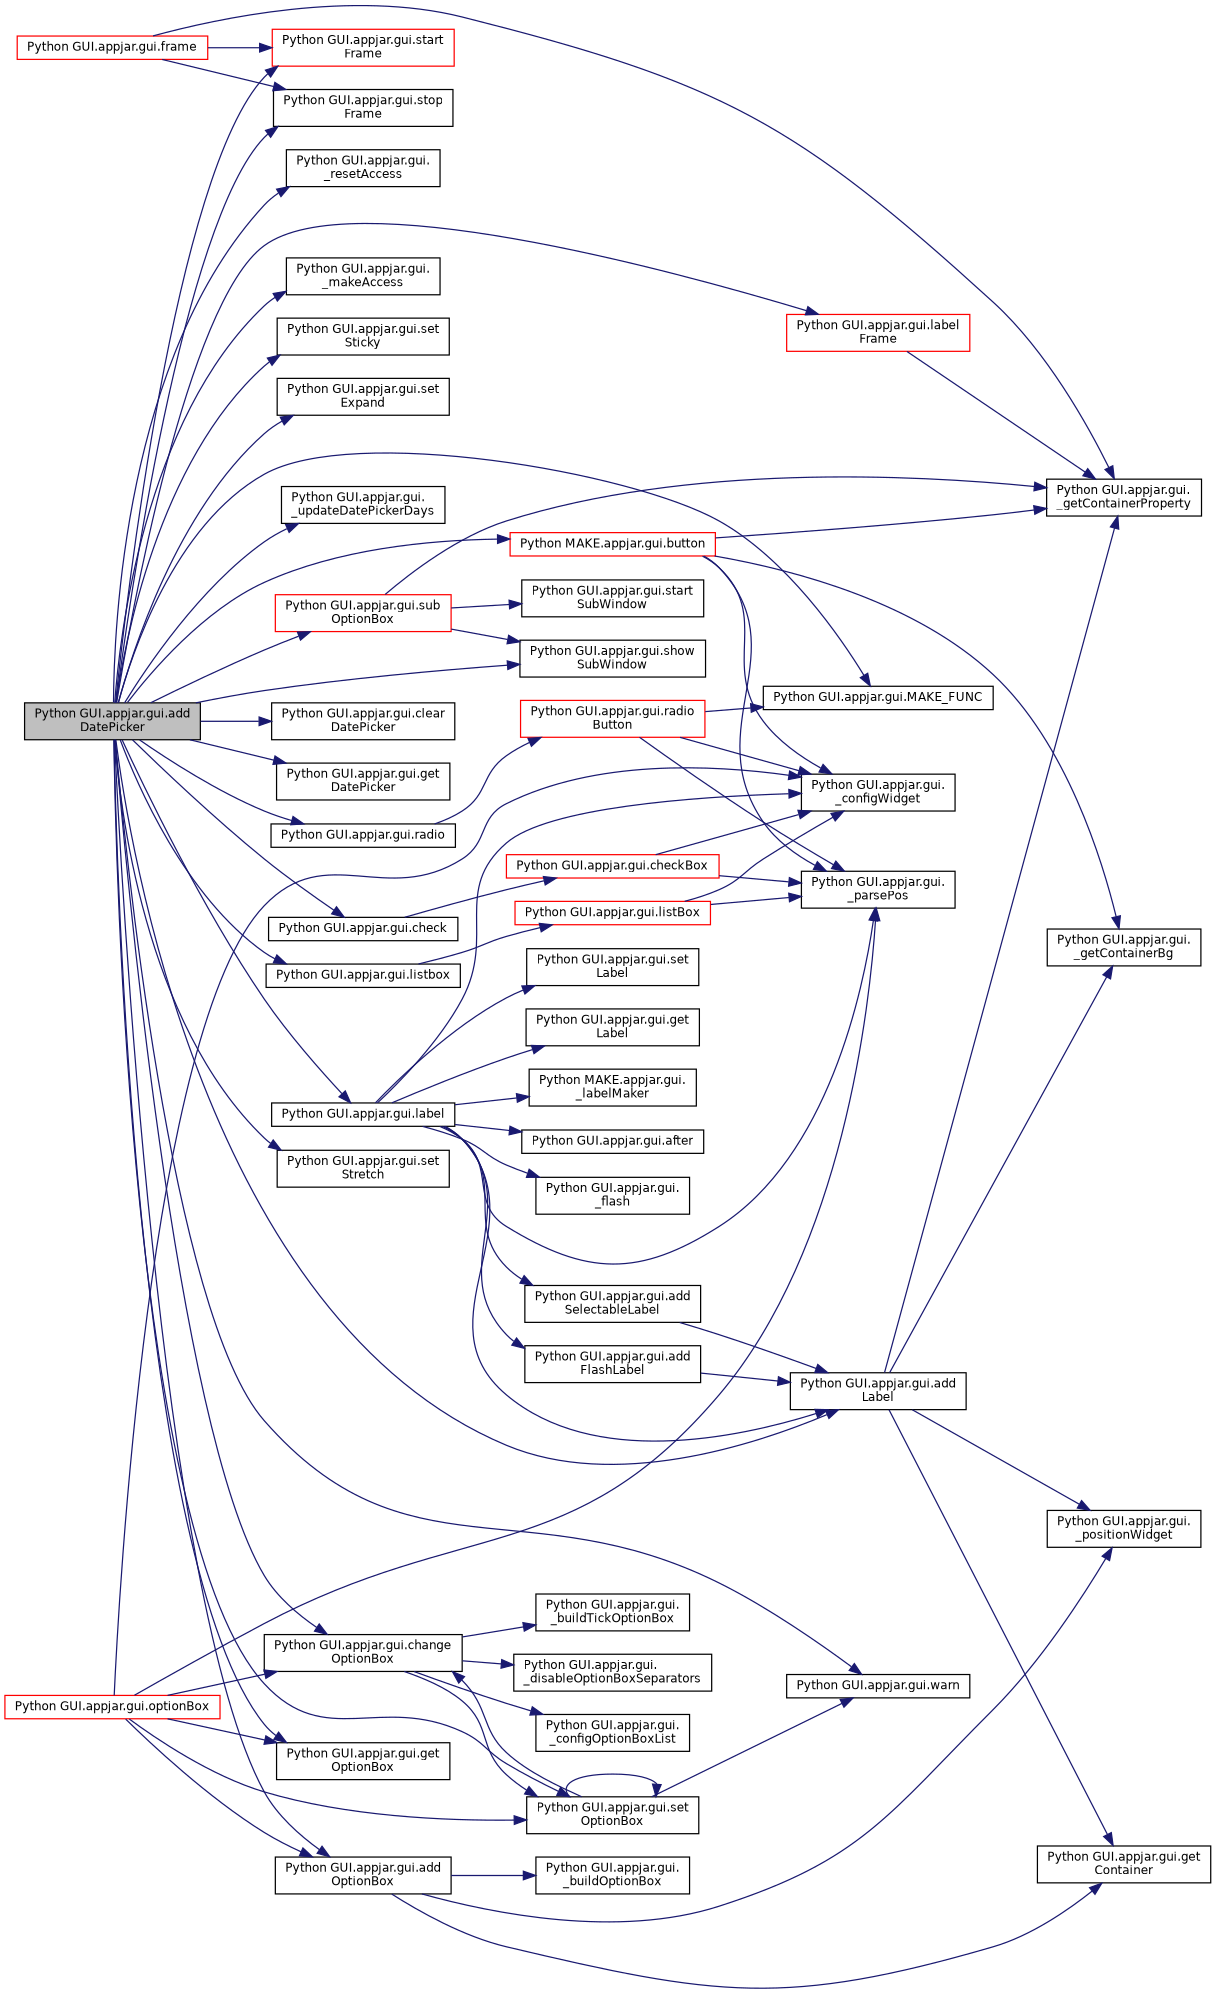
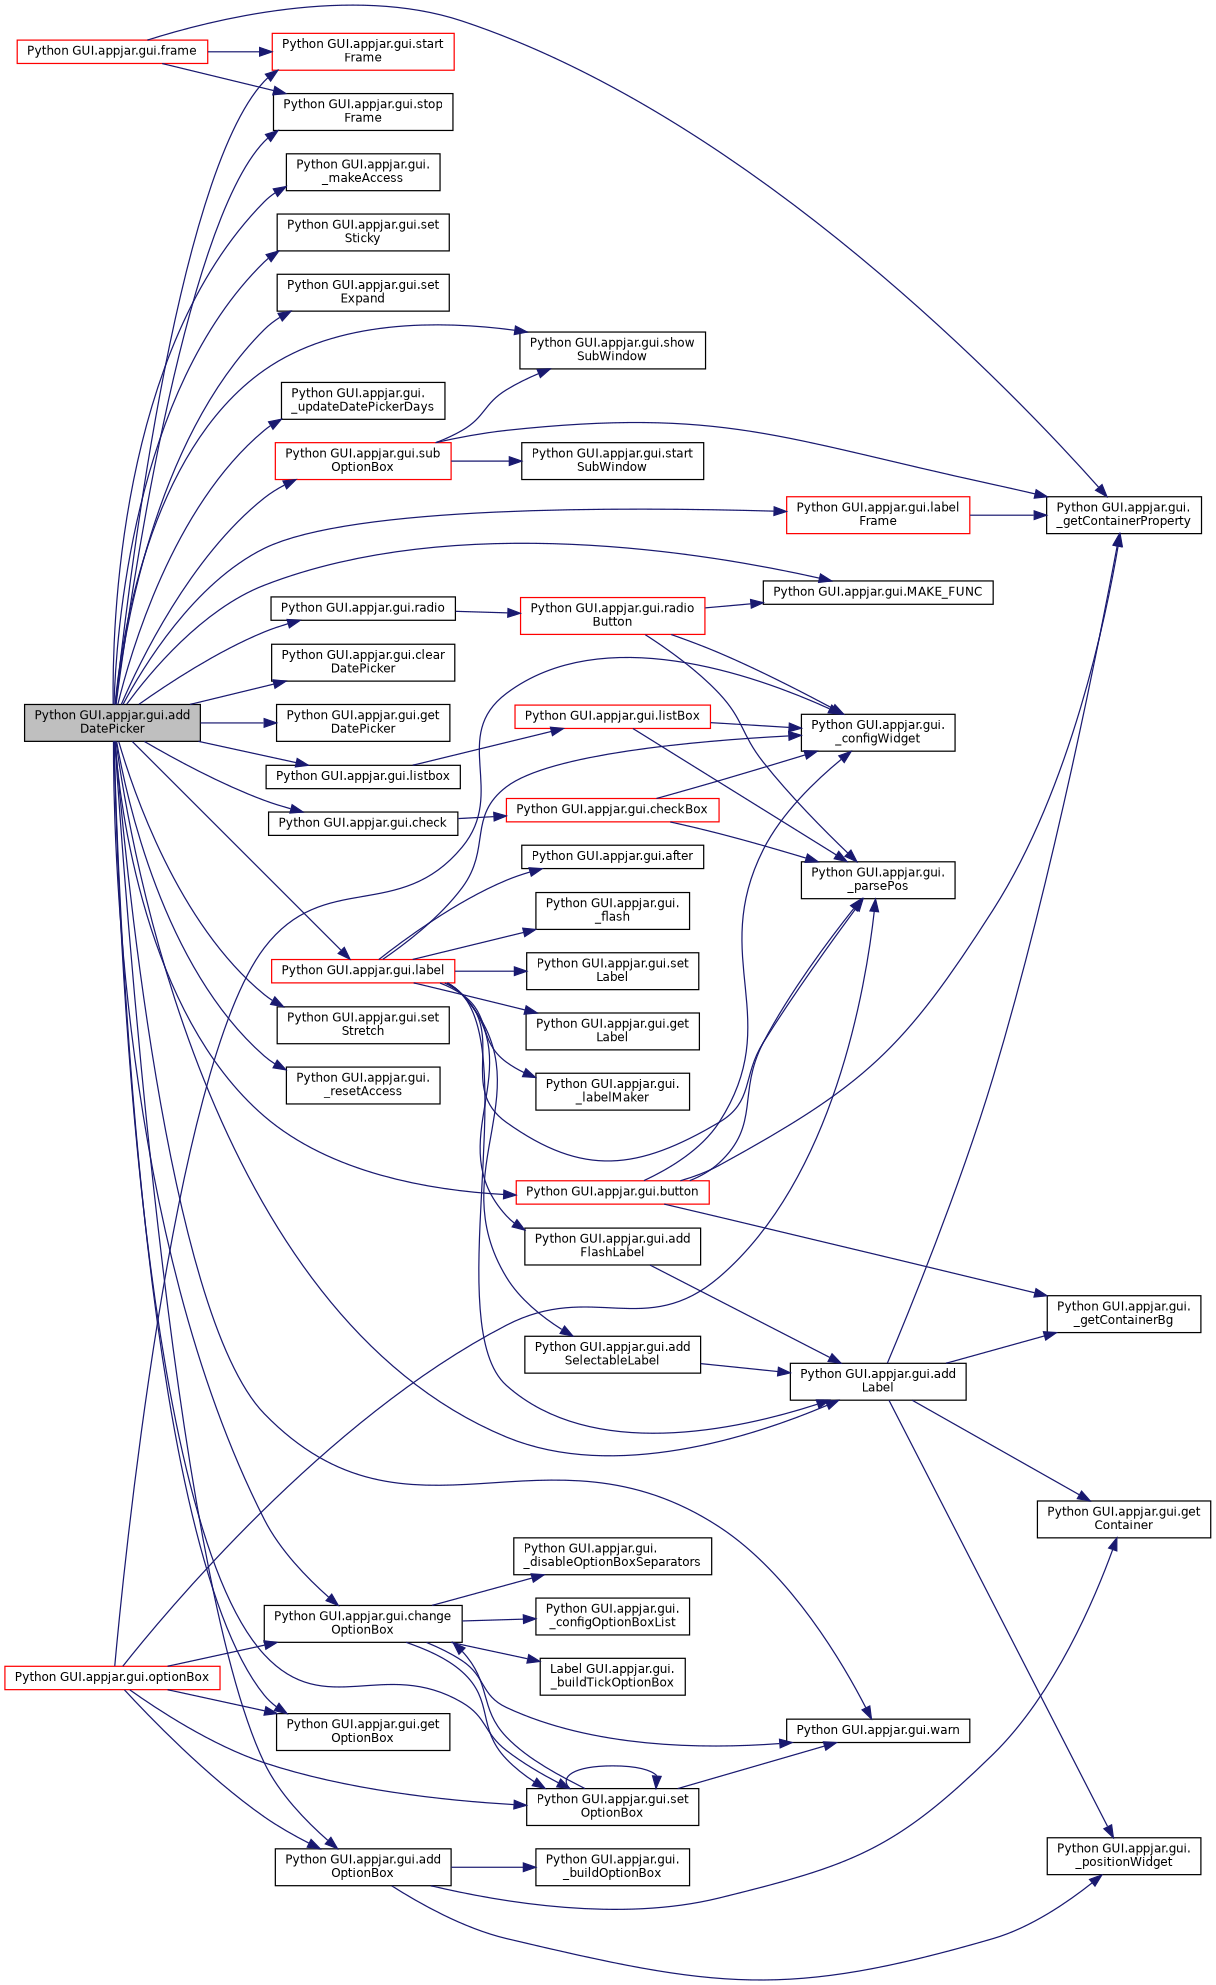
(613, 544) -> (613, 1192)
(613, 1088) -> (613, 1092)
(363, 1115) -> (363, 971)
(613, 1612) -> (613, 1677)
none -> (588, 1734)
